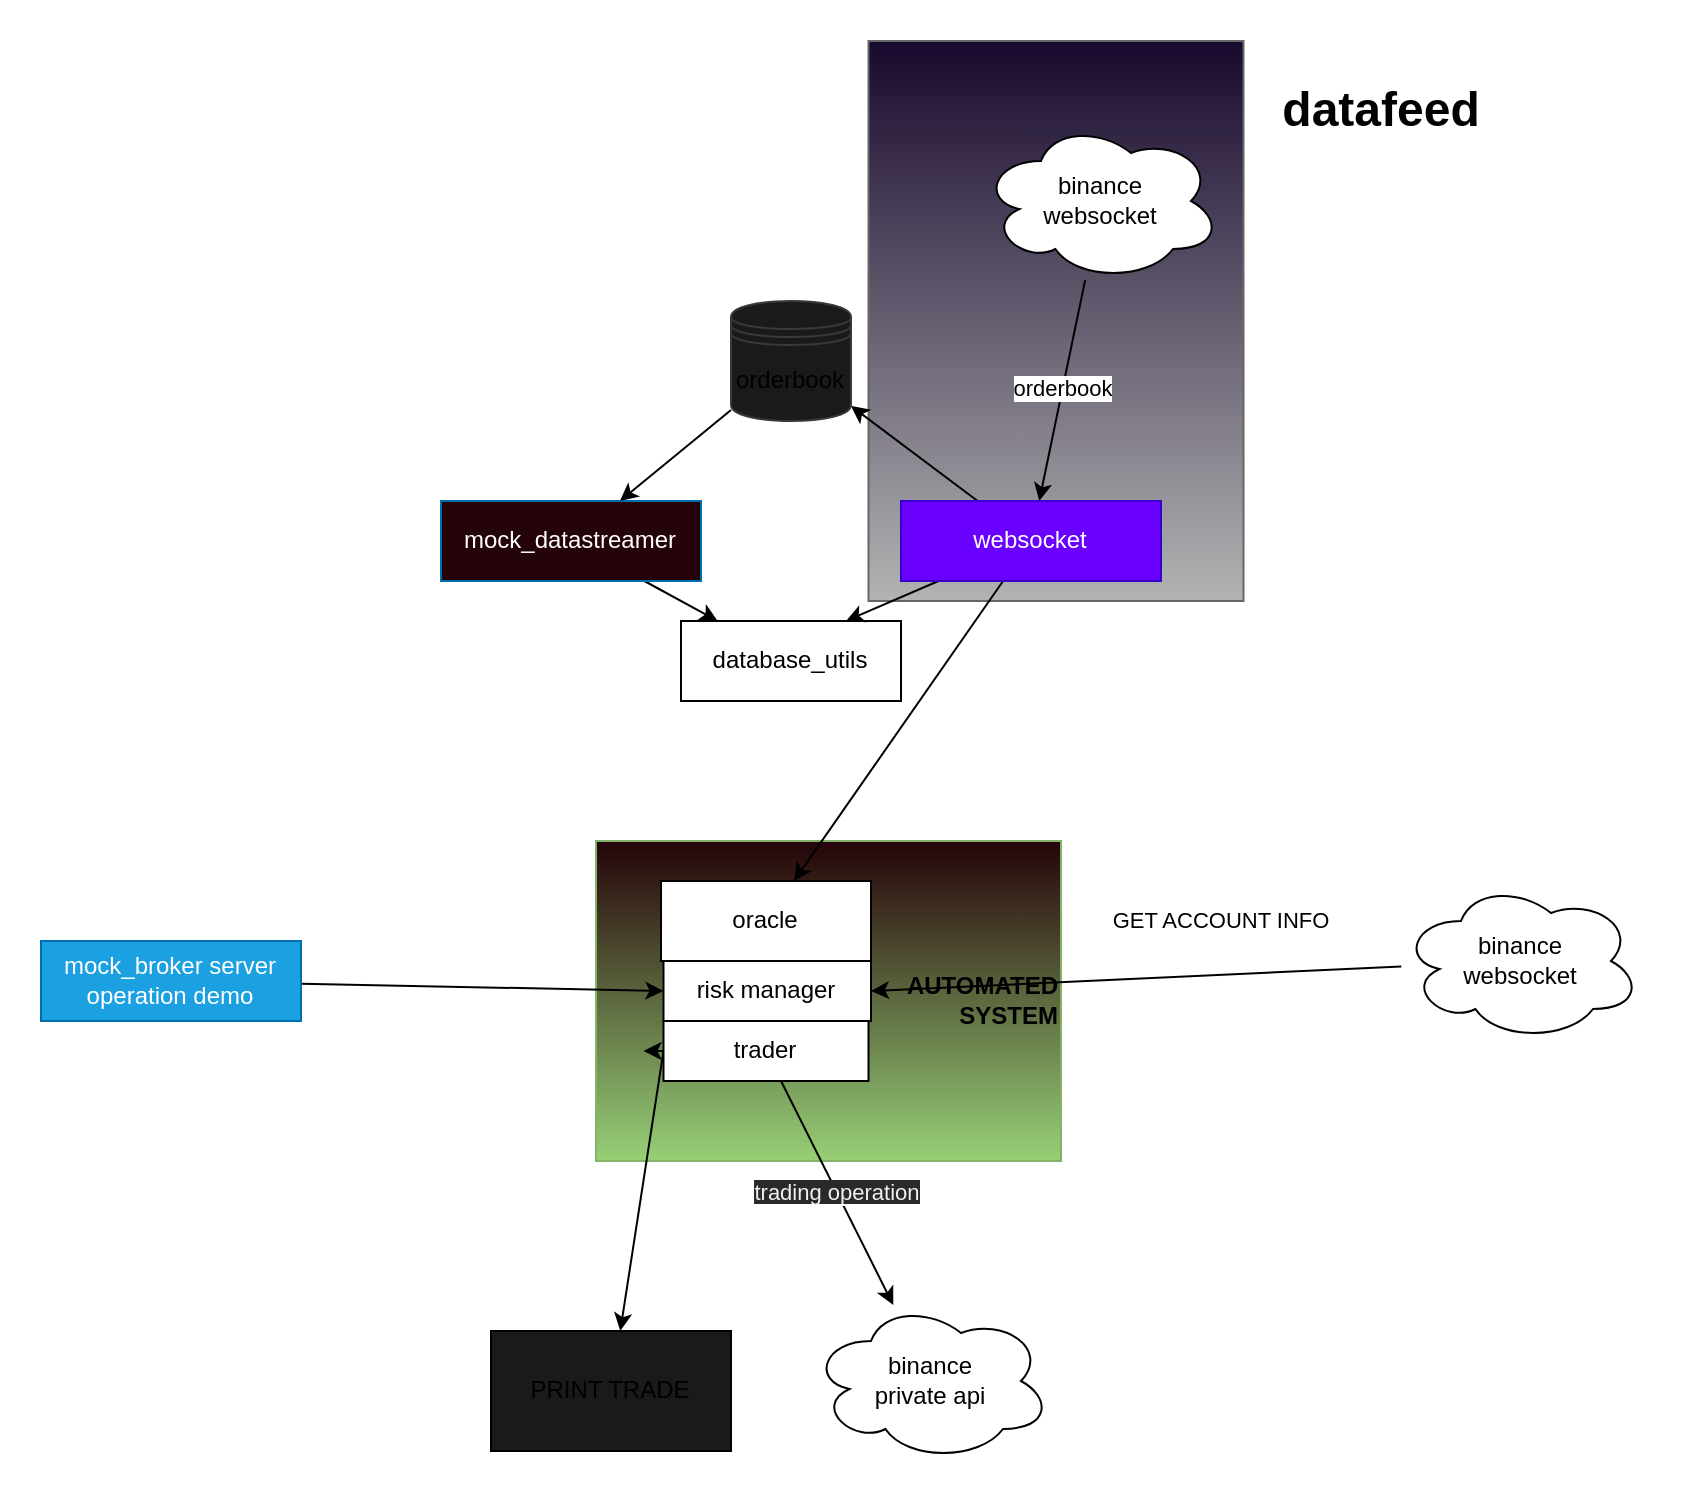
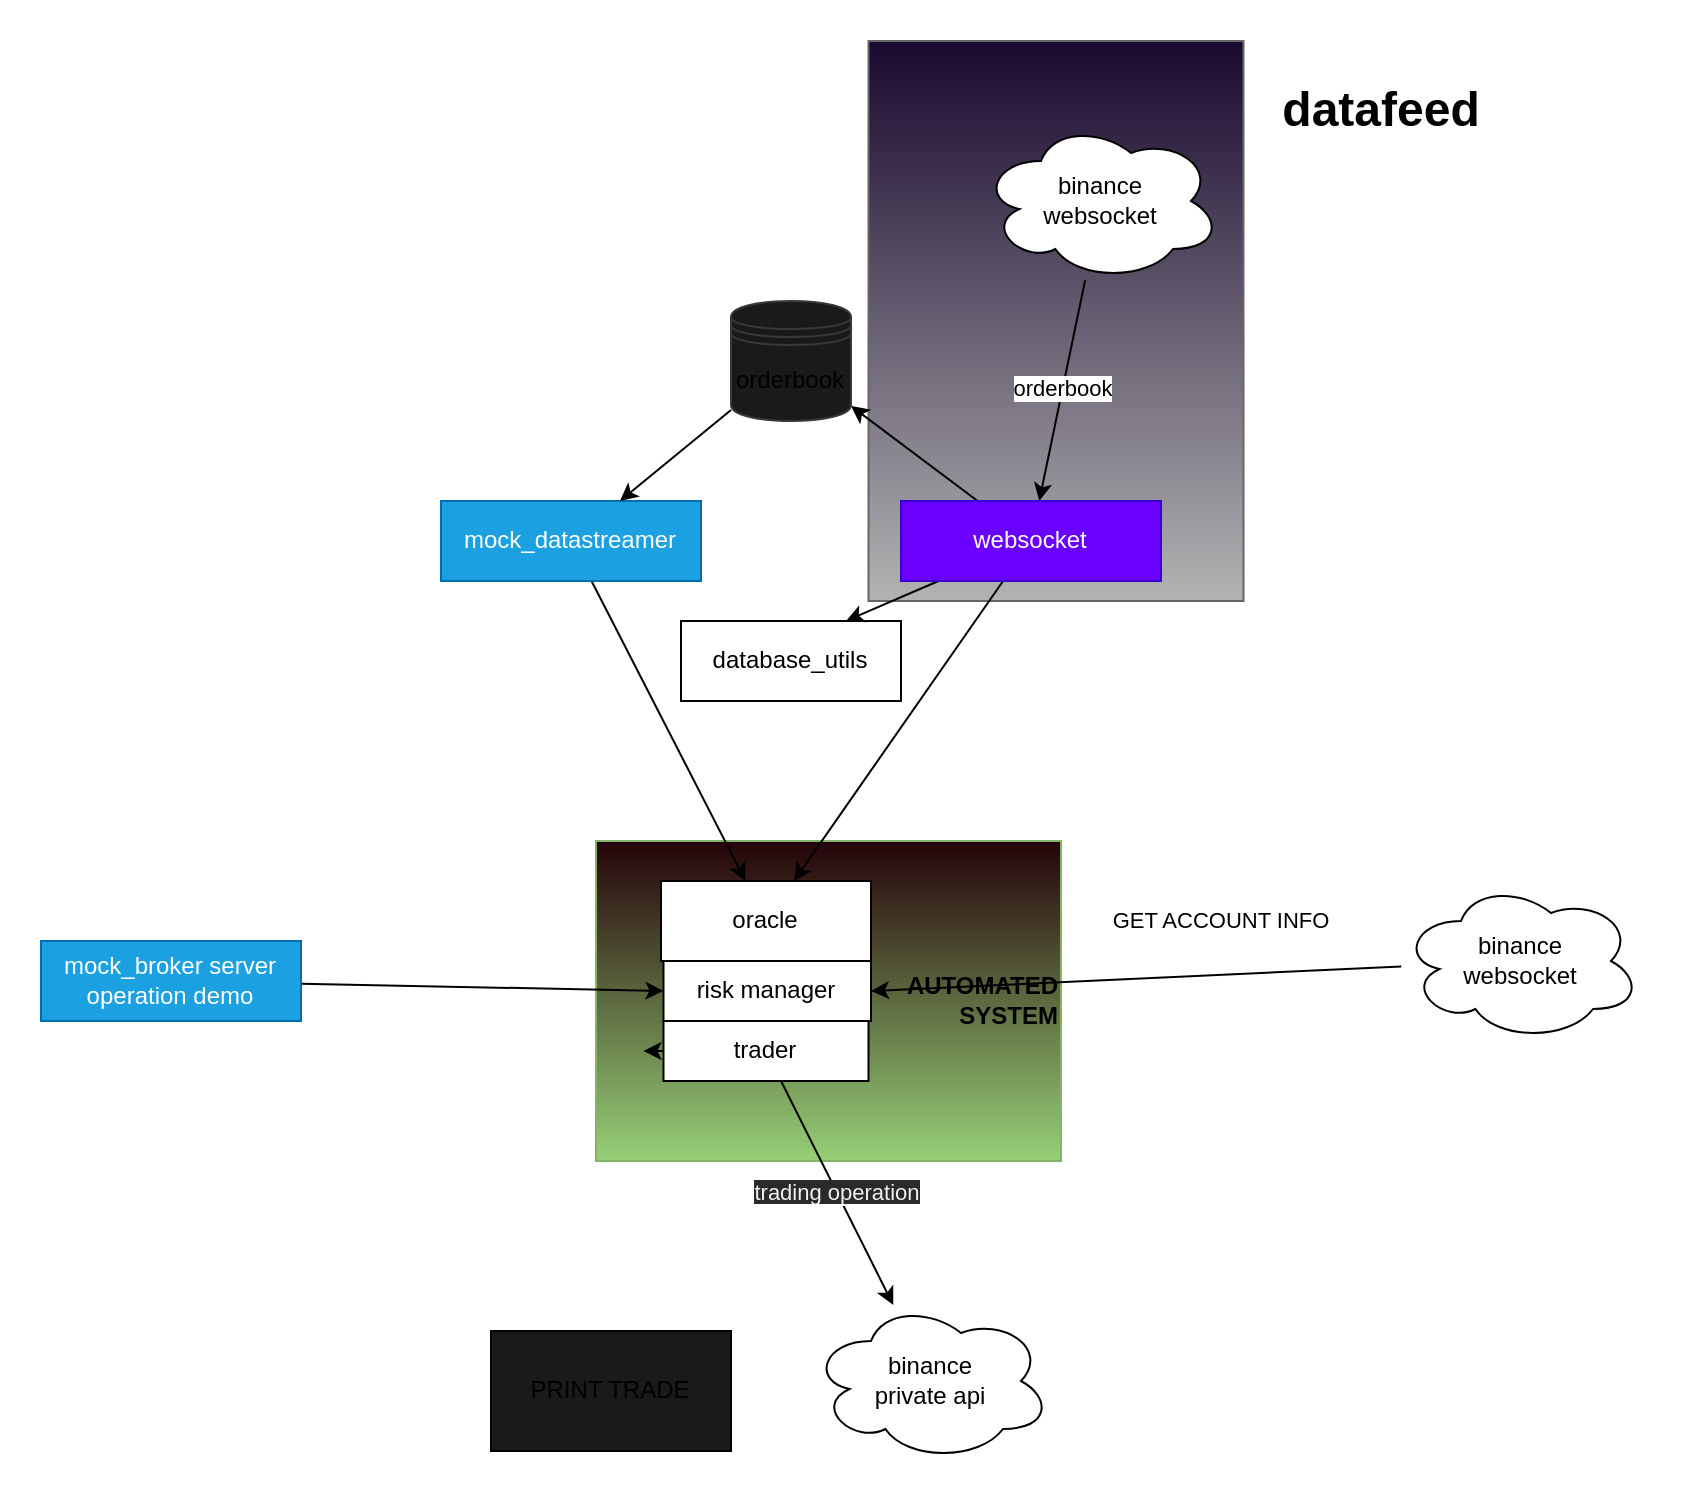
(571, 541) -> (571, 541)
(675, 598) -> none
none -> (659, 712)
(642, 1188) -> (664, 1051)
